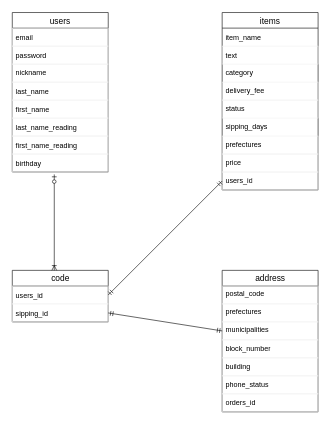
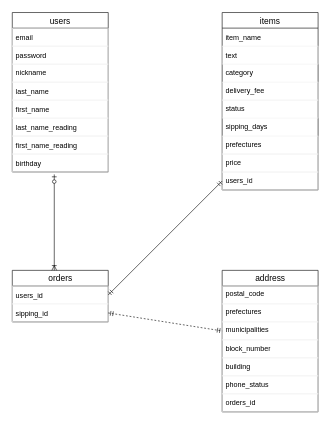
(61, 278) -> (61, 278)
(165, 322) -> (165, 322)
